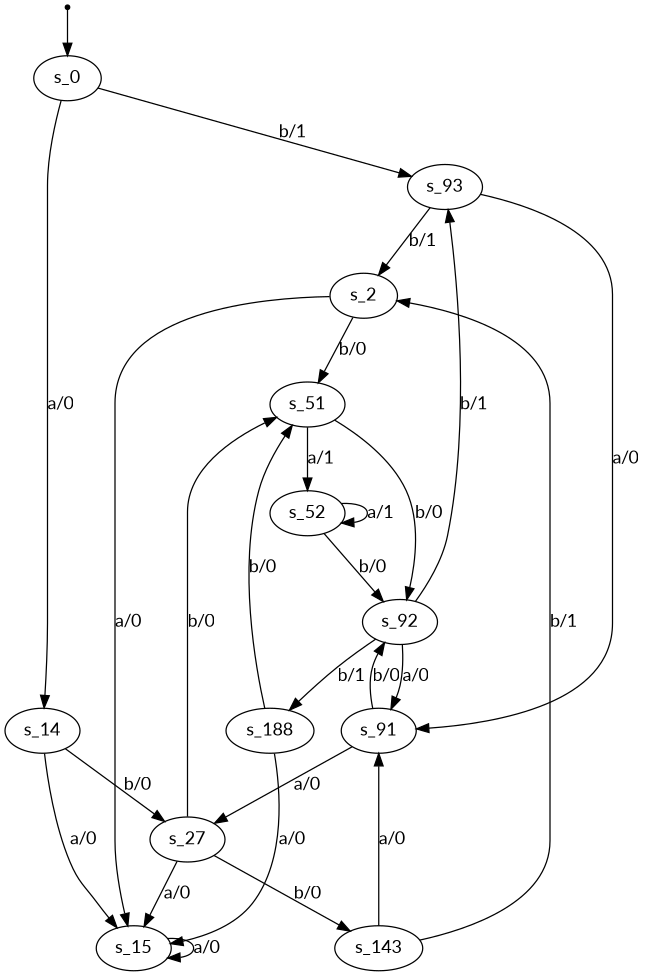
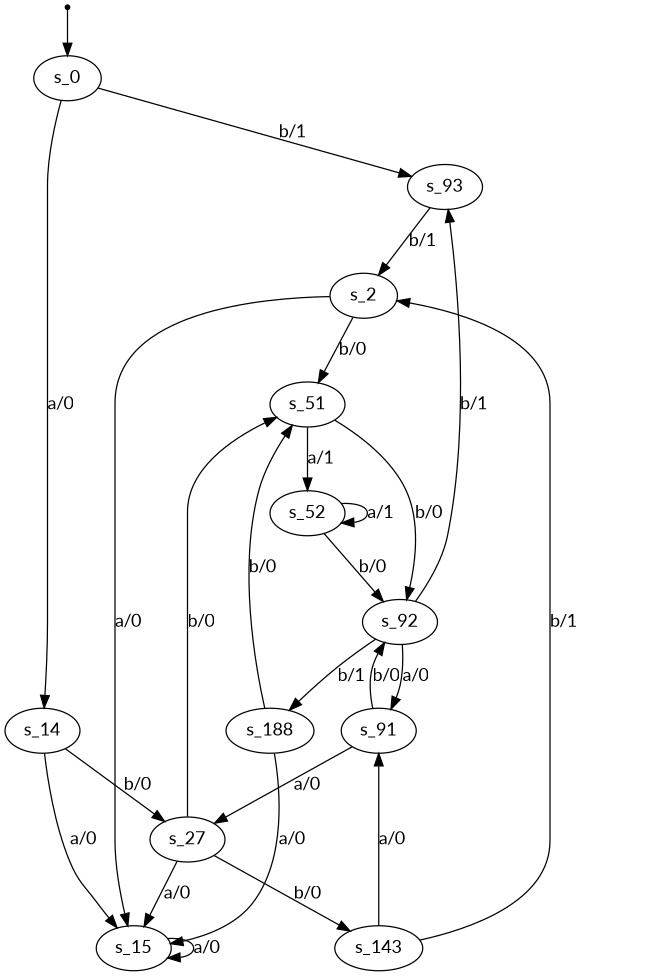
(612, 485) -> none
